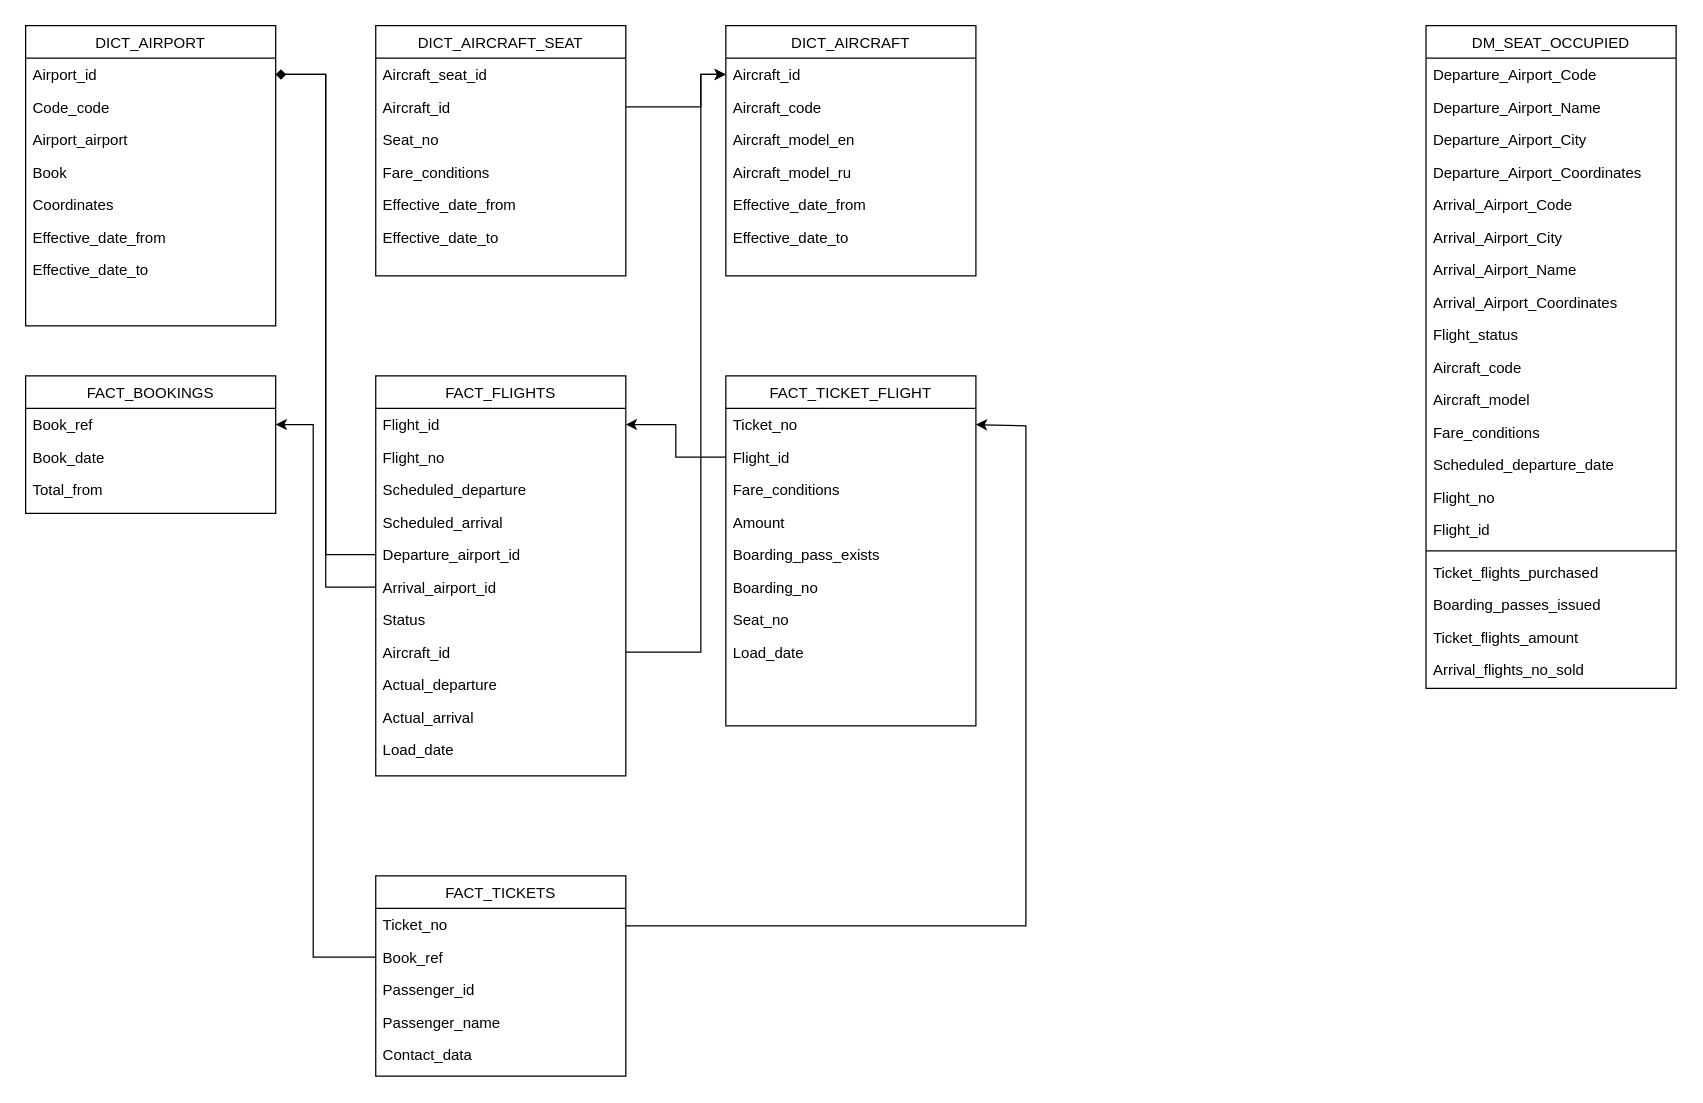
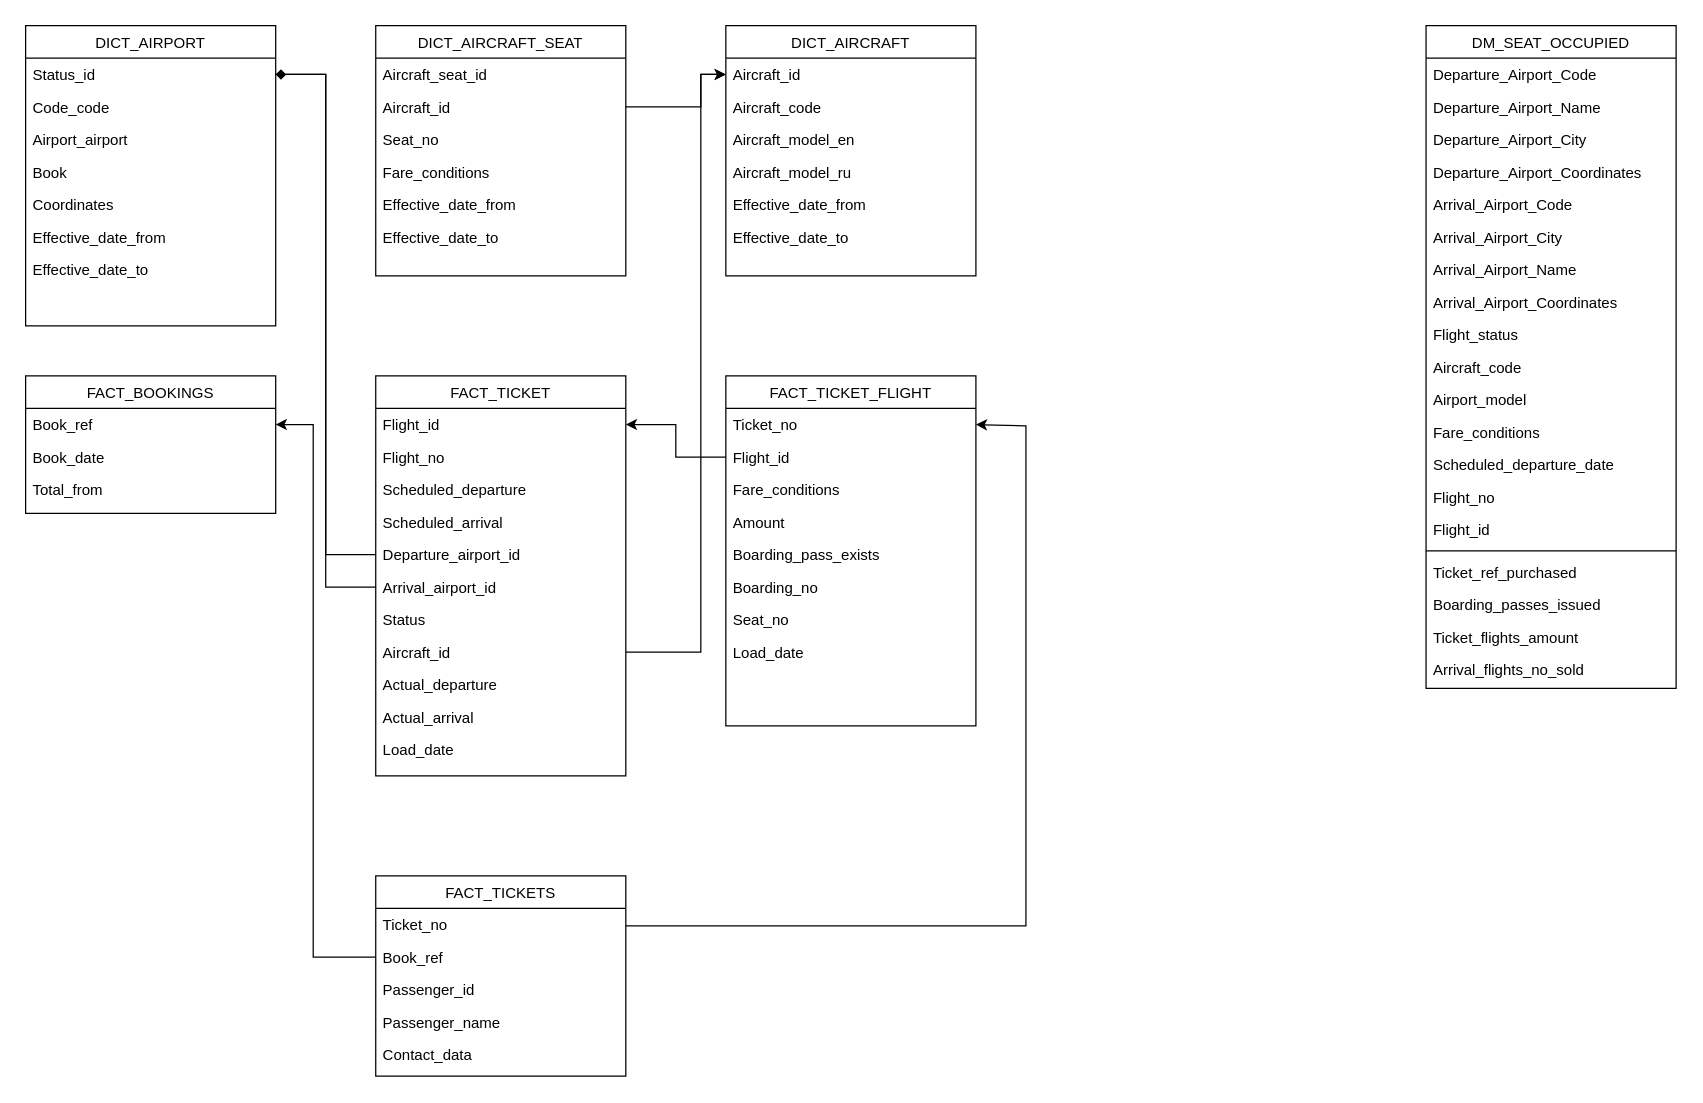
(71, 75) -> (68, 75)
(500, 393) -> (500, 393)
(1487, 400) -> (1483, 400)
(1527, 573) -> (1515, 573)
